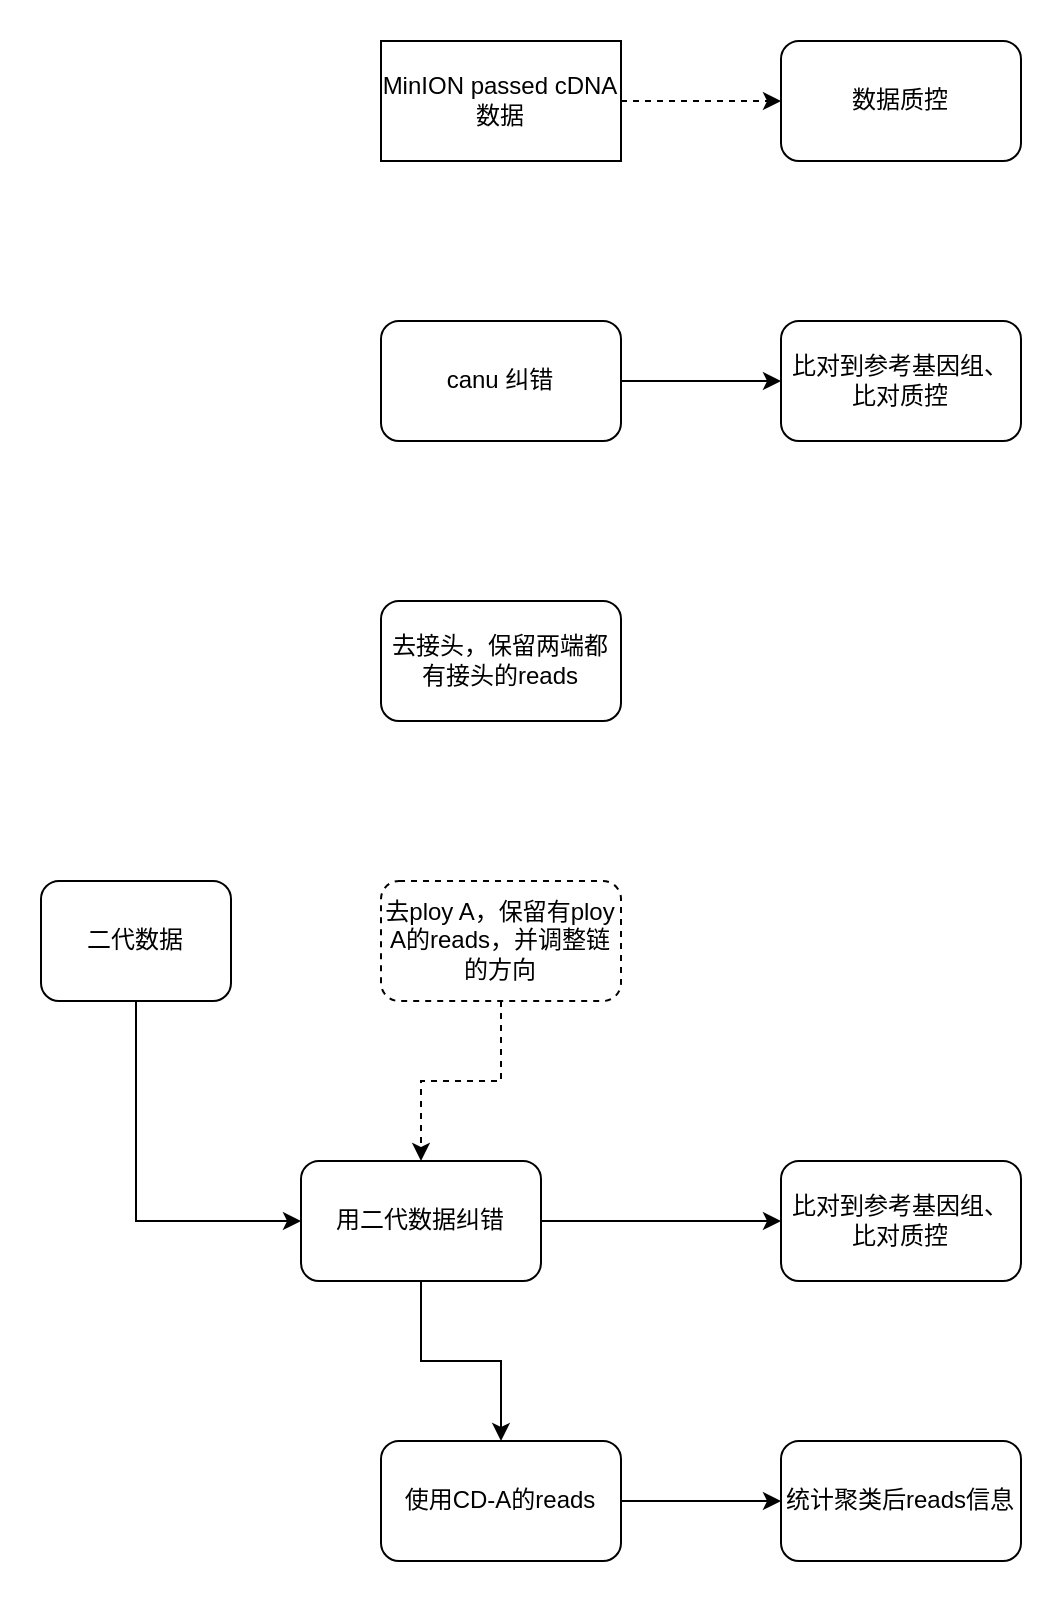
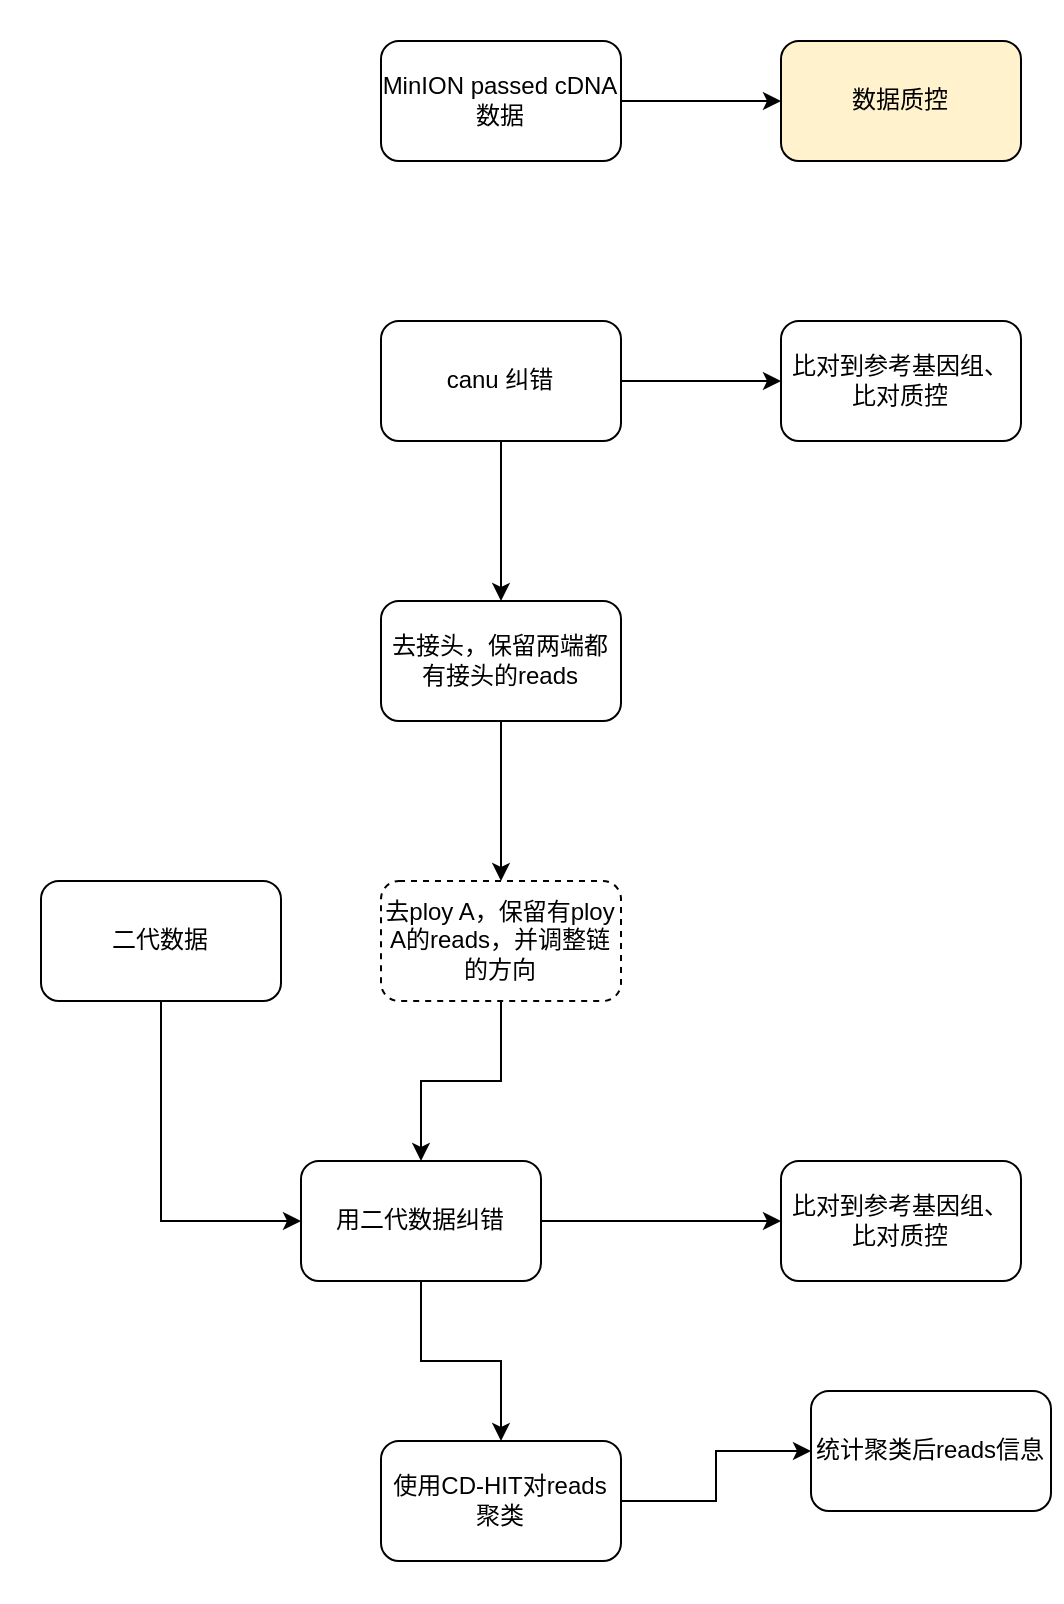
(501, 101) -> (501, 101)
(694, 101) -> (694, 101)
(901, 101) -> (901, 101)
none -> (501, 514)
none -> (501, 794)
(136, 941) -> (161, 941)
(466, 1081) -> (466, 1081)
(501, 1501) -> (501, 1501)
(901, 1501) -> (931, 1451)
